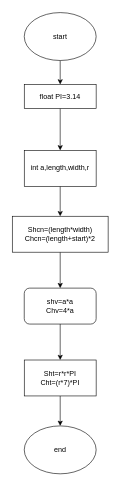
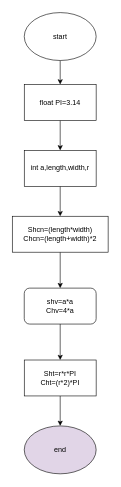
(60, 96) -> (60, 102)
(60, 234) -> (60, 234)
(60, 378) -> (60, 378)
(60, 450) -> (60, 450)
